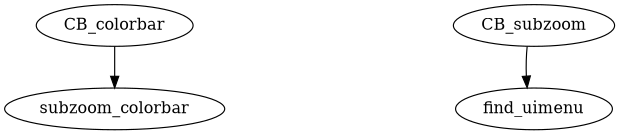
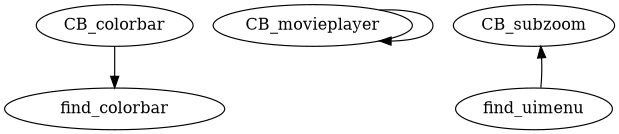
none -> (313, 25)
(526, 61) -> (542, 73)
(115, 109) -> (115, 109)
